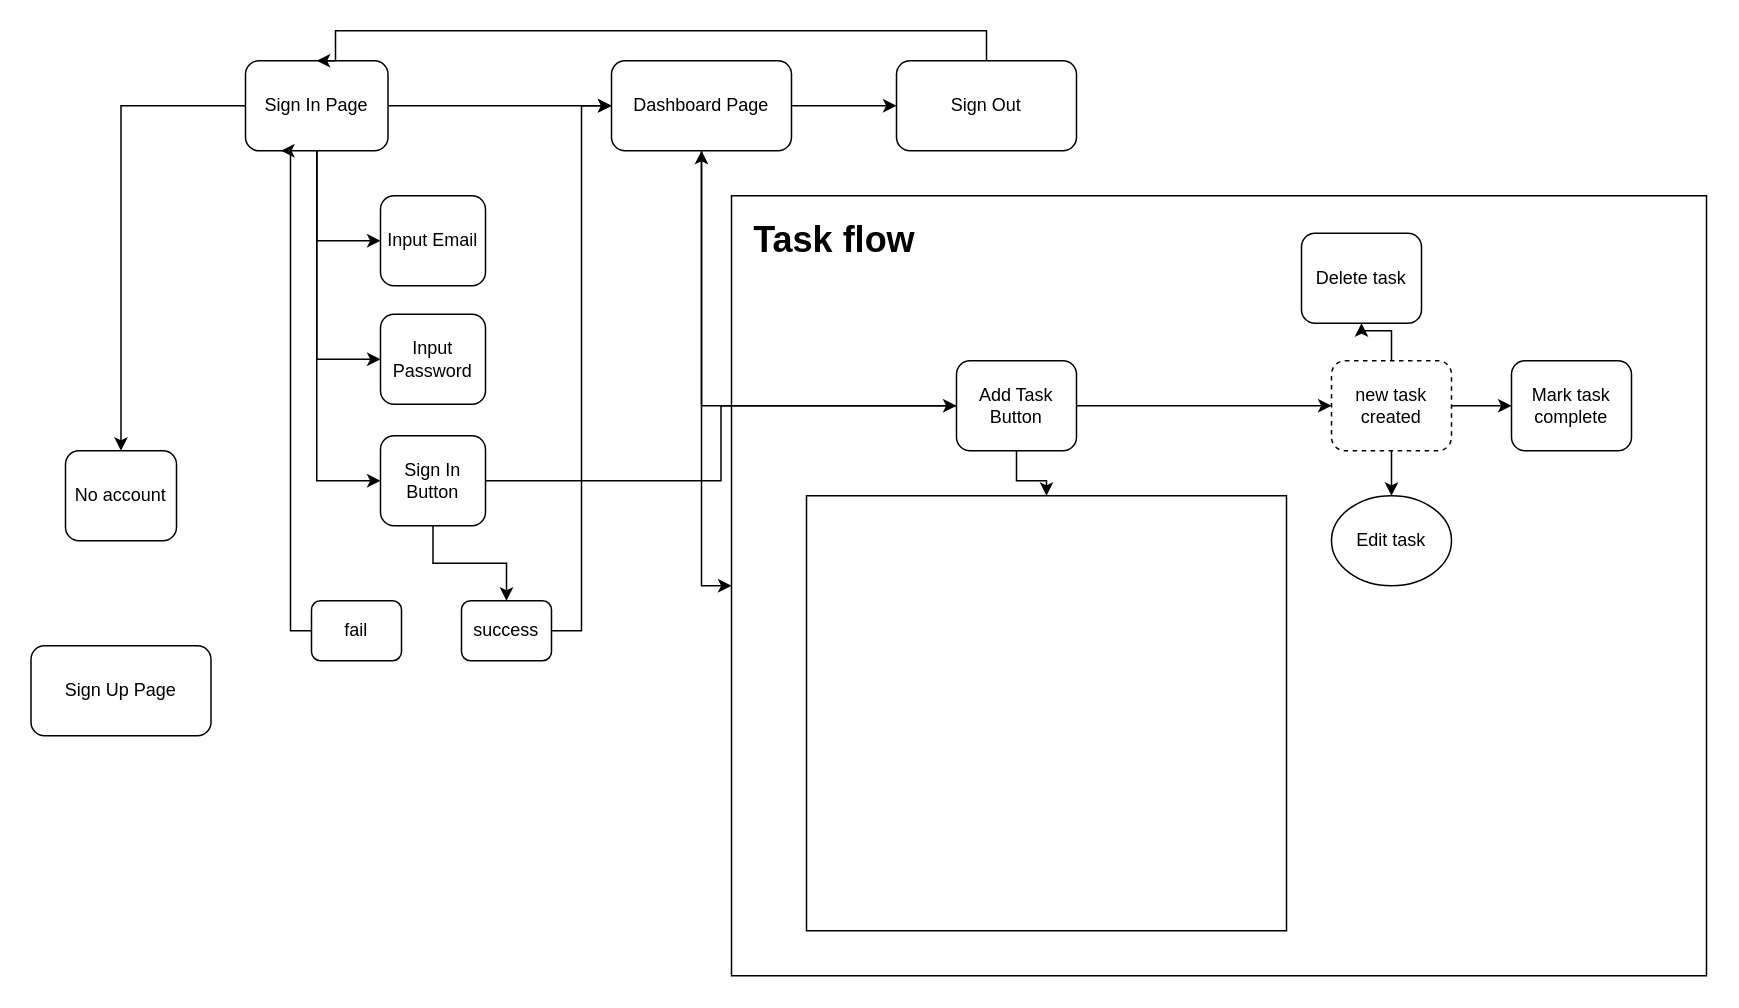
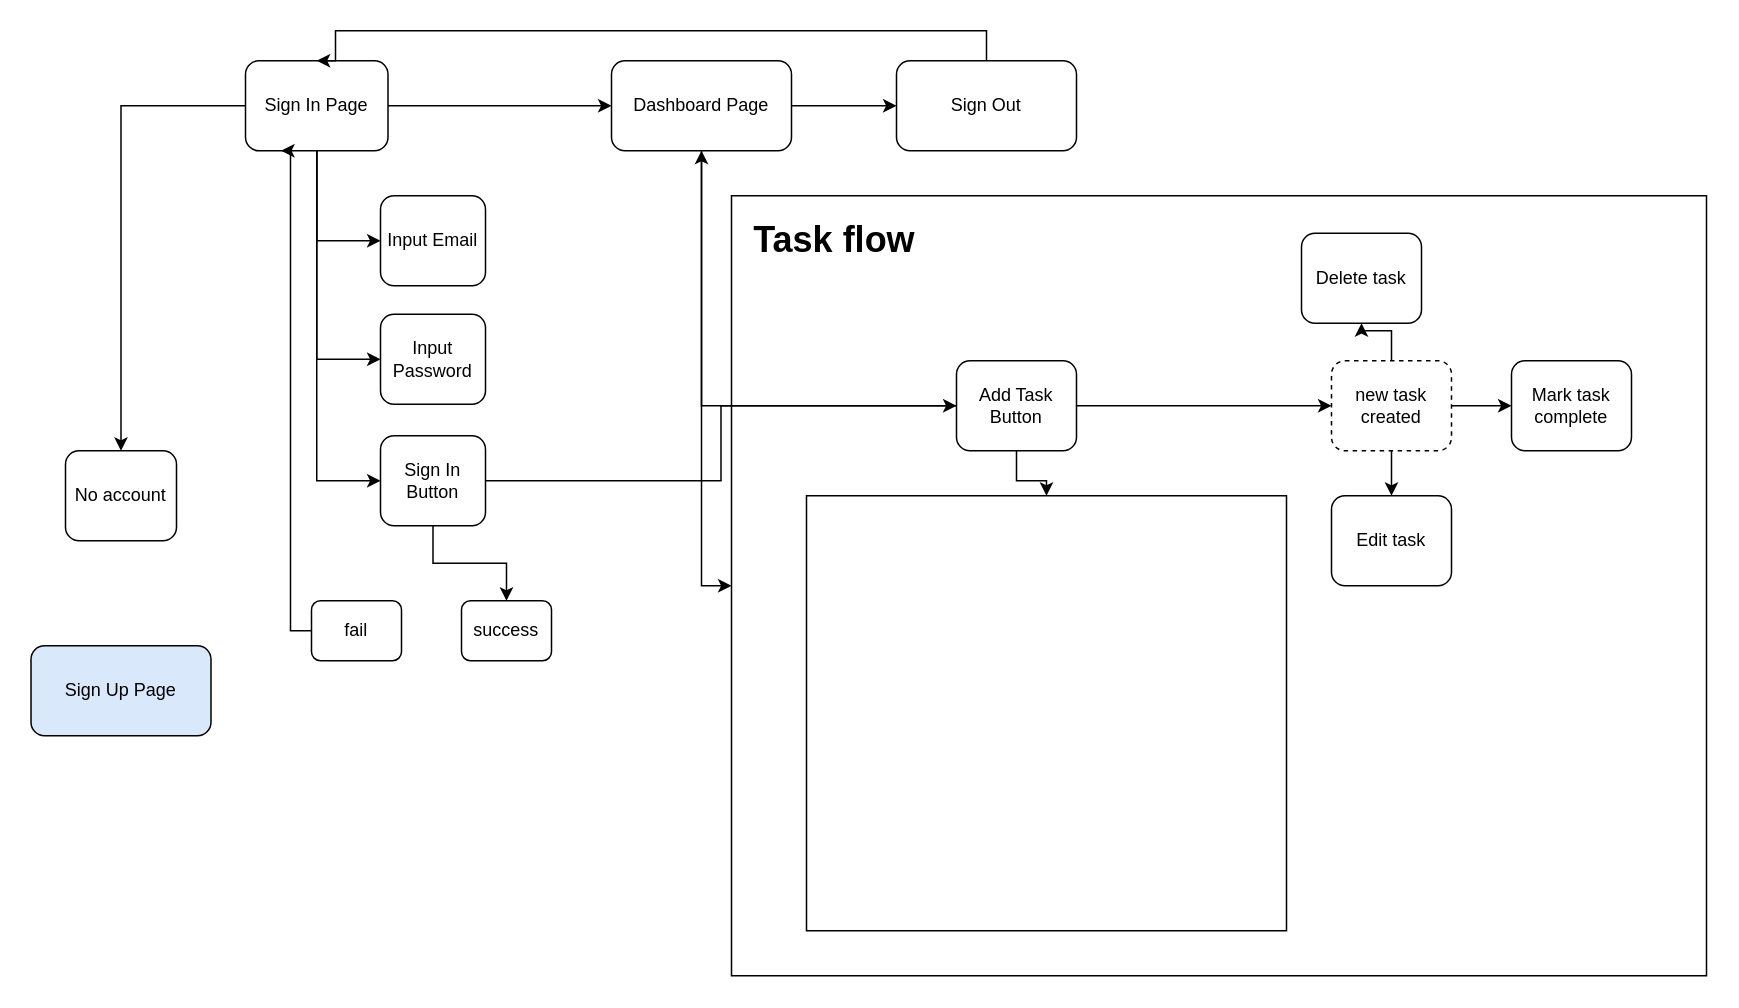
(581, 385) -> none
(1391, 541) -> (1391, 541)
(121, 691) -> (121, 691)
